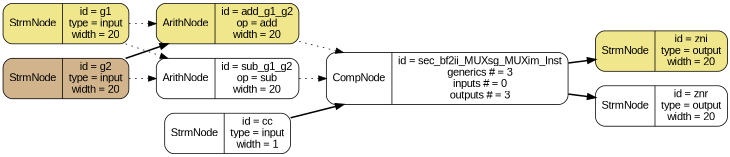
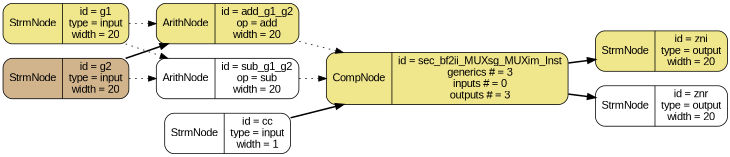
(447, 79) -> (447, 79)
